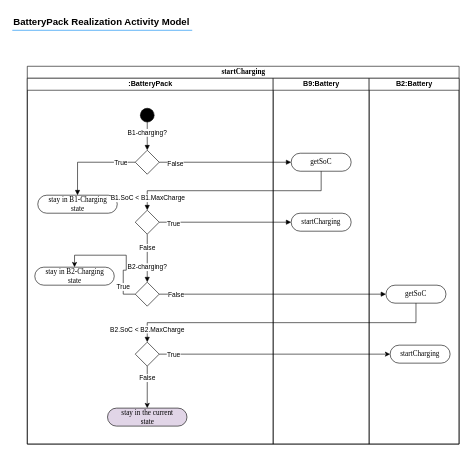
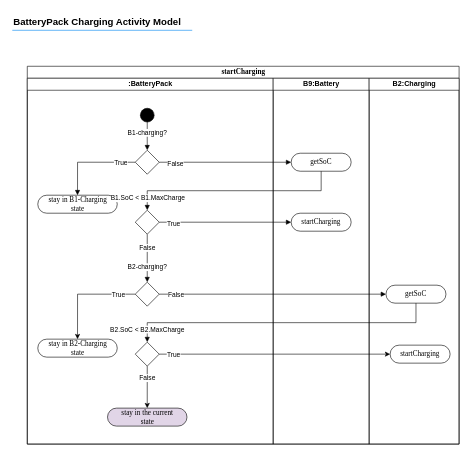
(104, 21) -> (99, 21)
(415, 84) -> (415, 84)
(75, 276) -> (78, 348)
